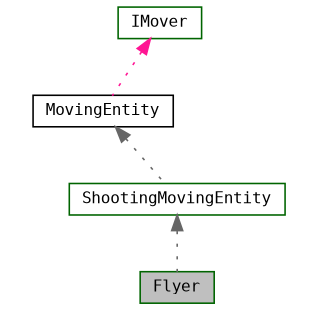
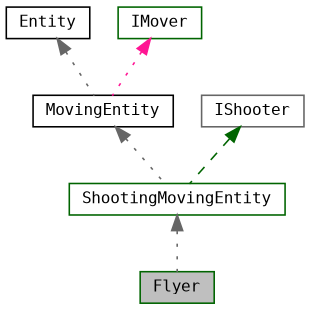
none -> (48, 23)
none -> (253, 111)
